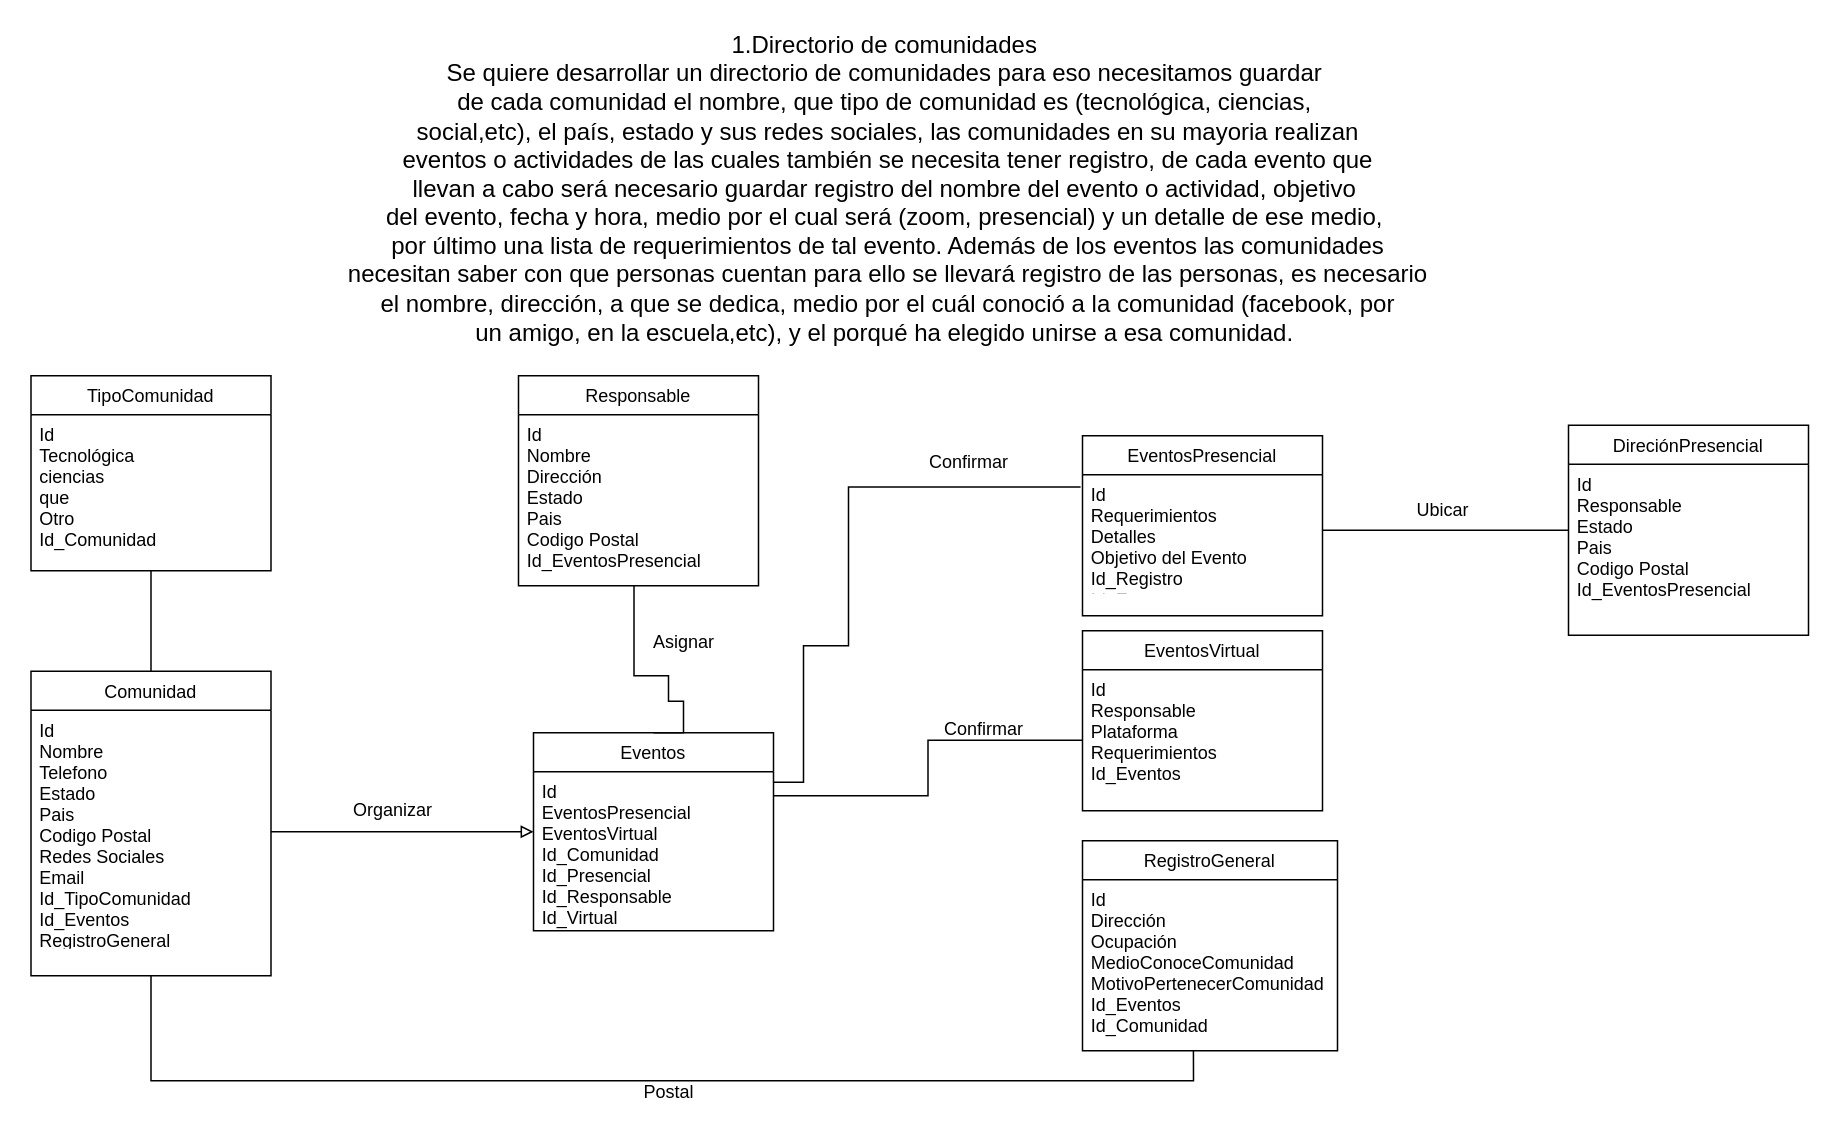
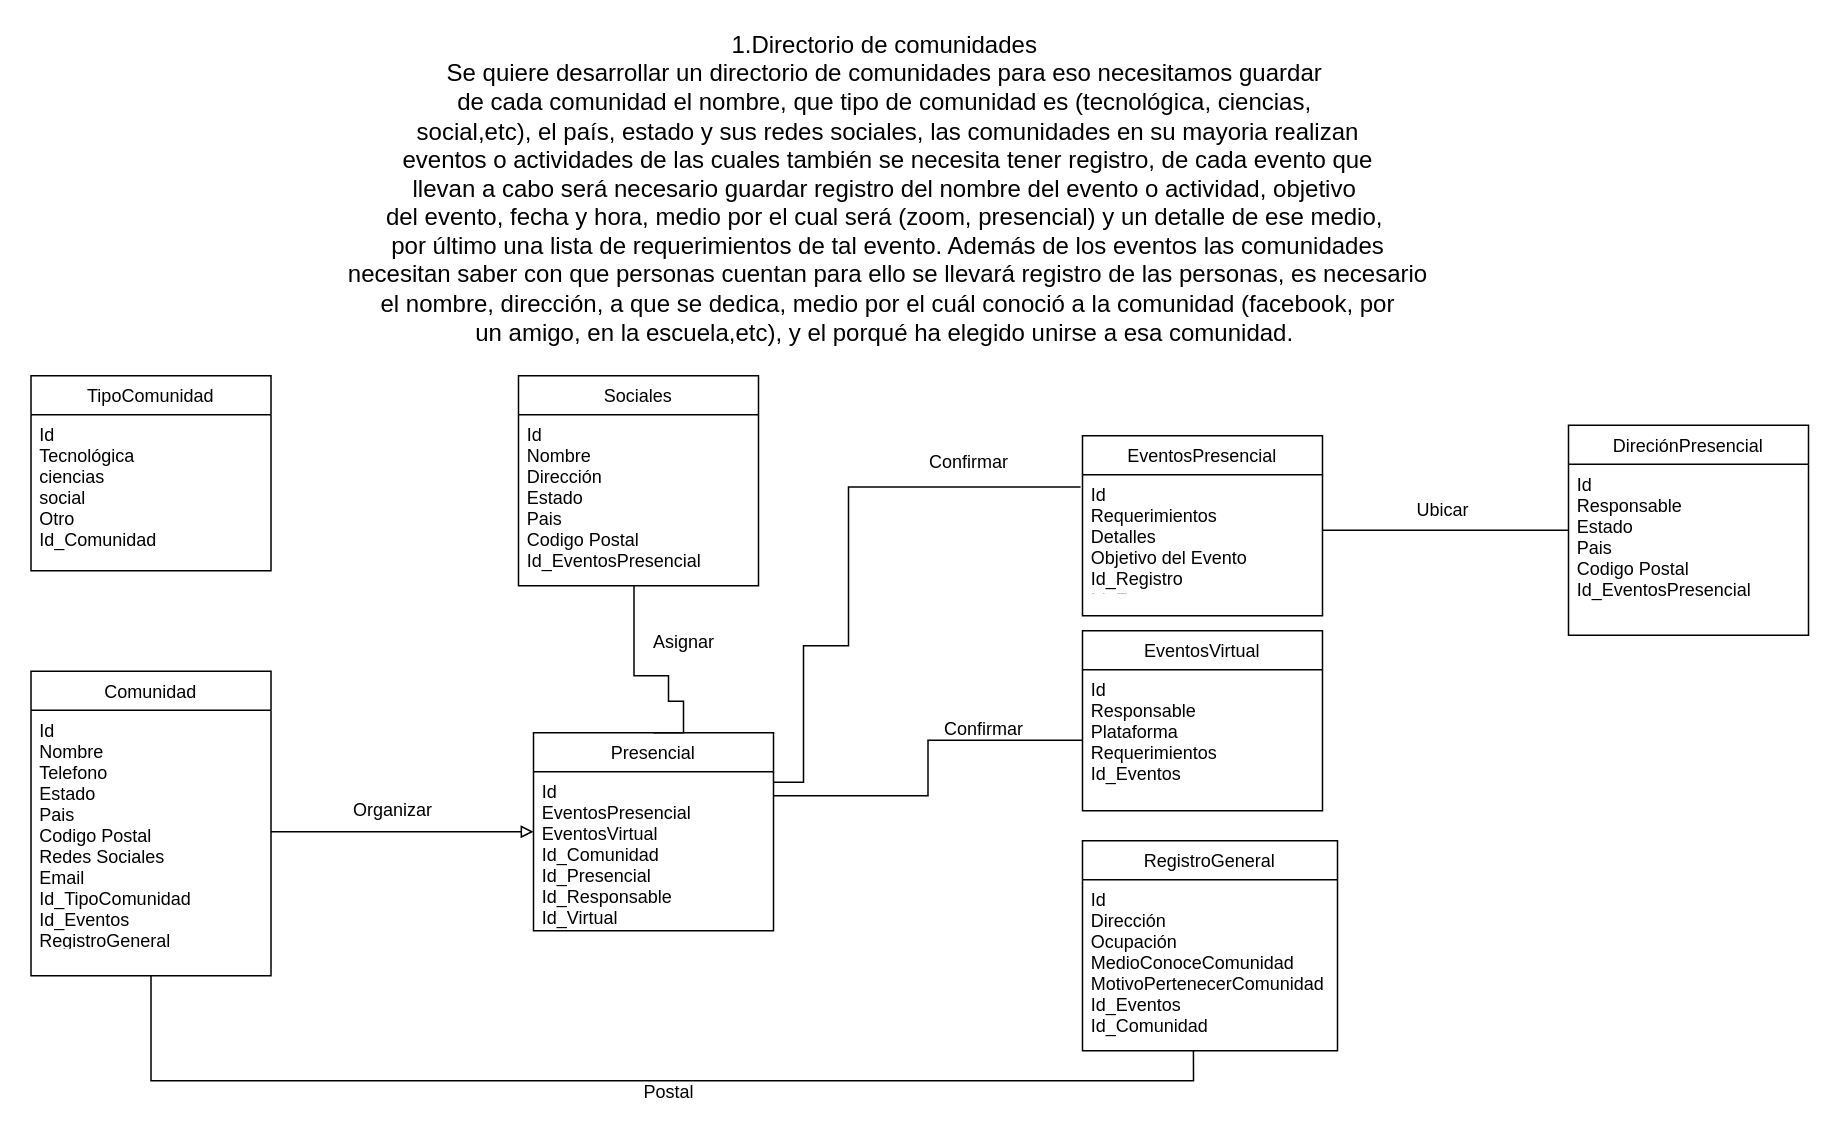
(638, 396) -> (638, 396)
(49, 435) -> (49, 435)
(151, 622) -> none
(653, 753) -> (653, 753)
